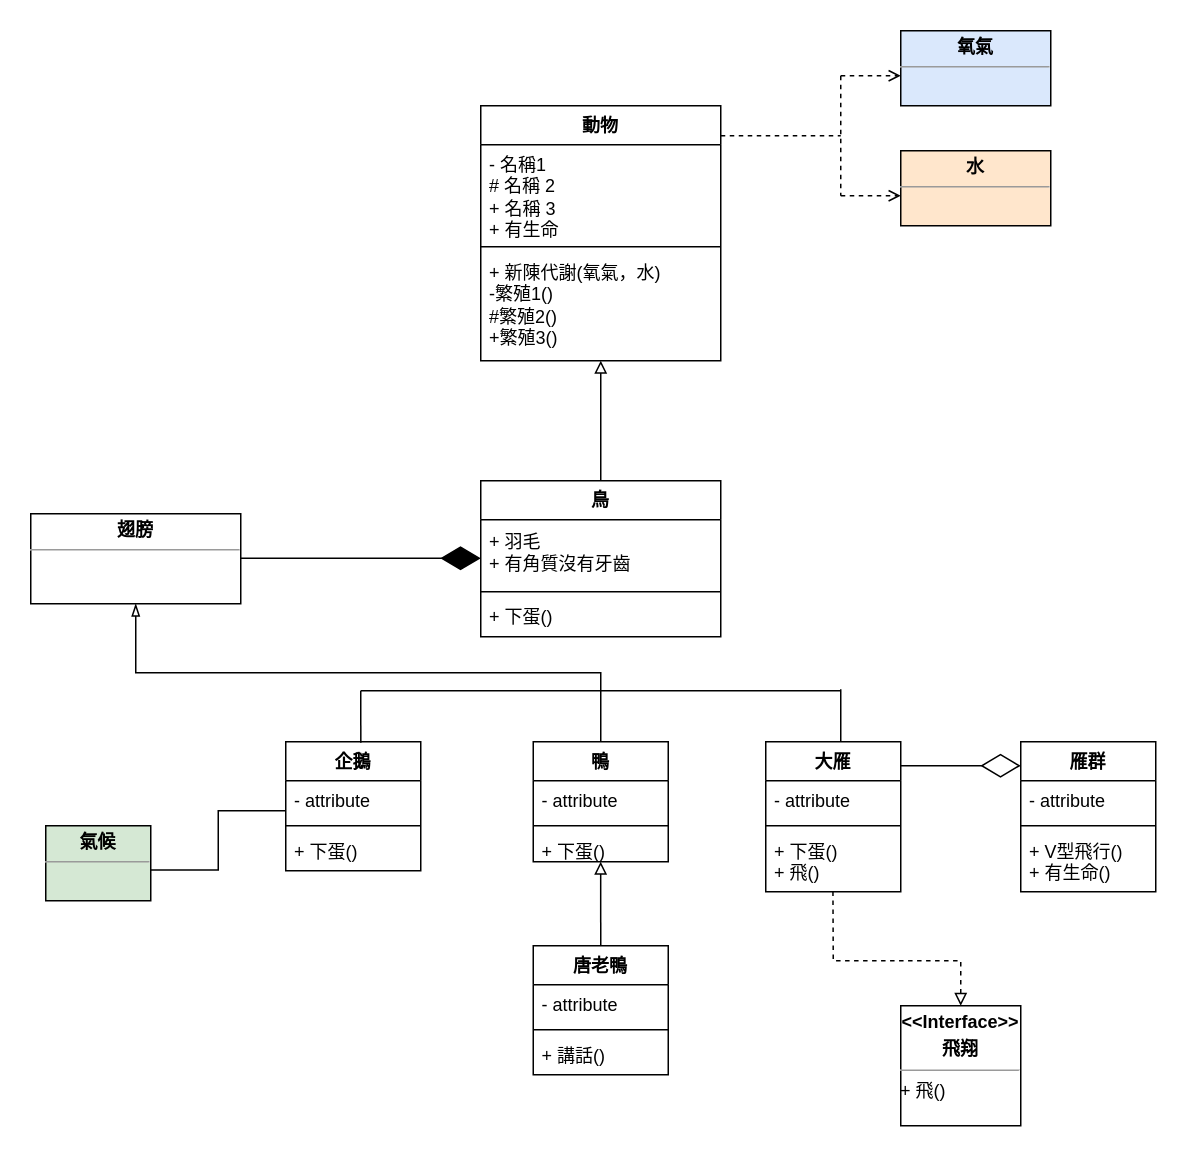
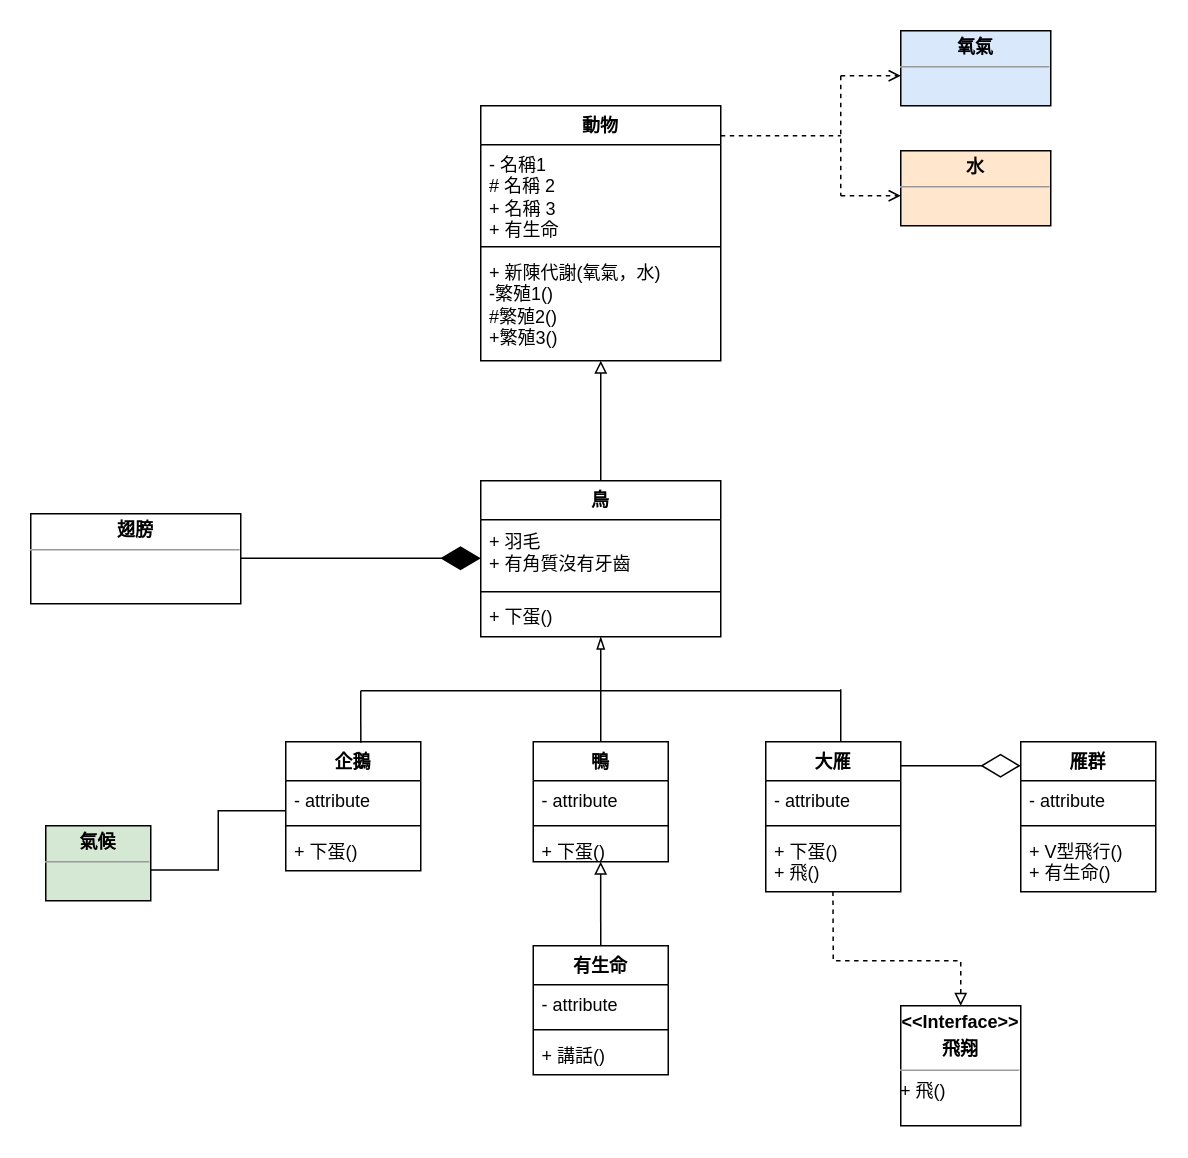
(342, 673) -> (601, 662)
(601, 967) -> (601, 967)
